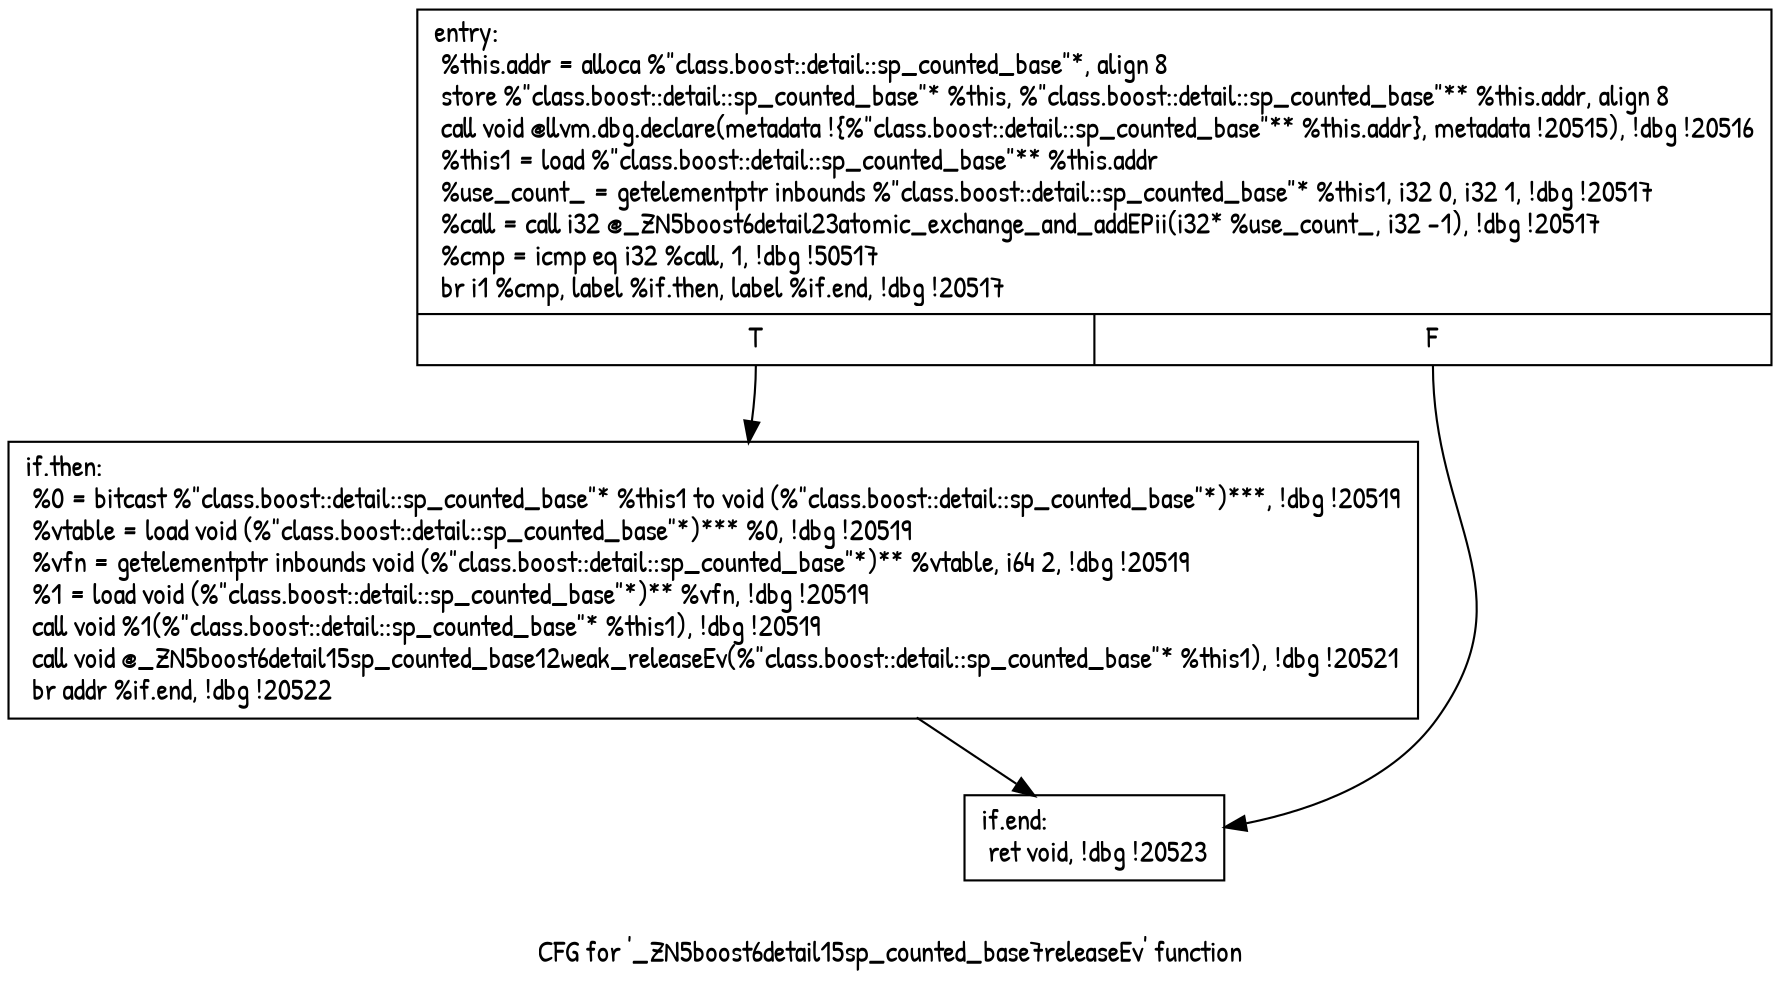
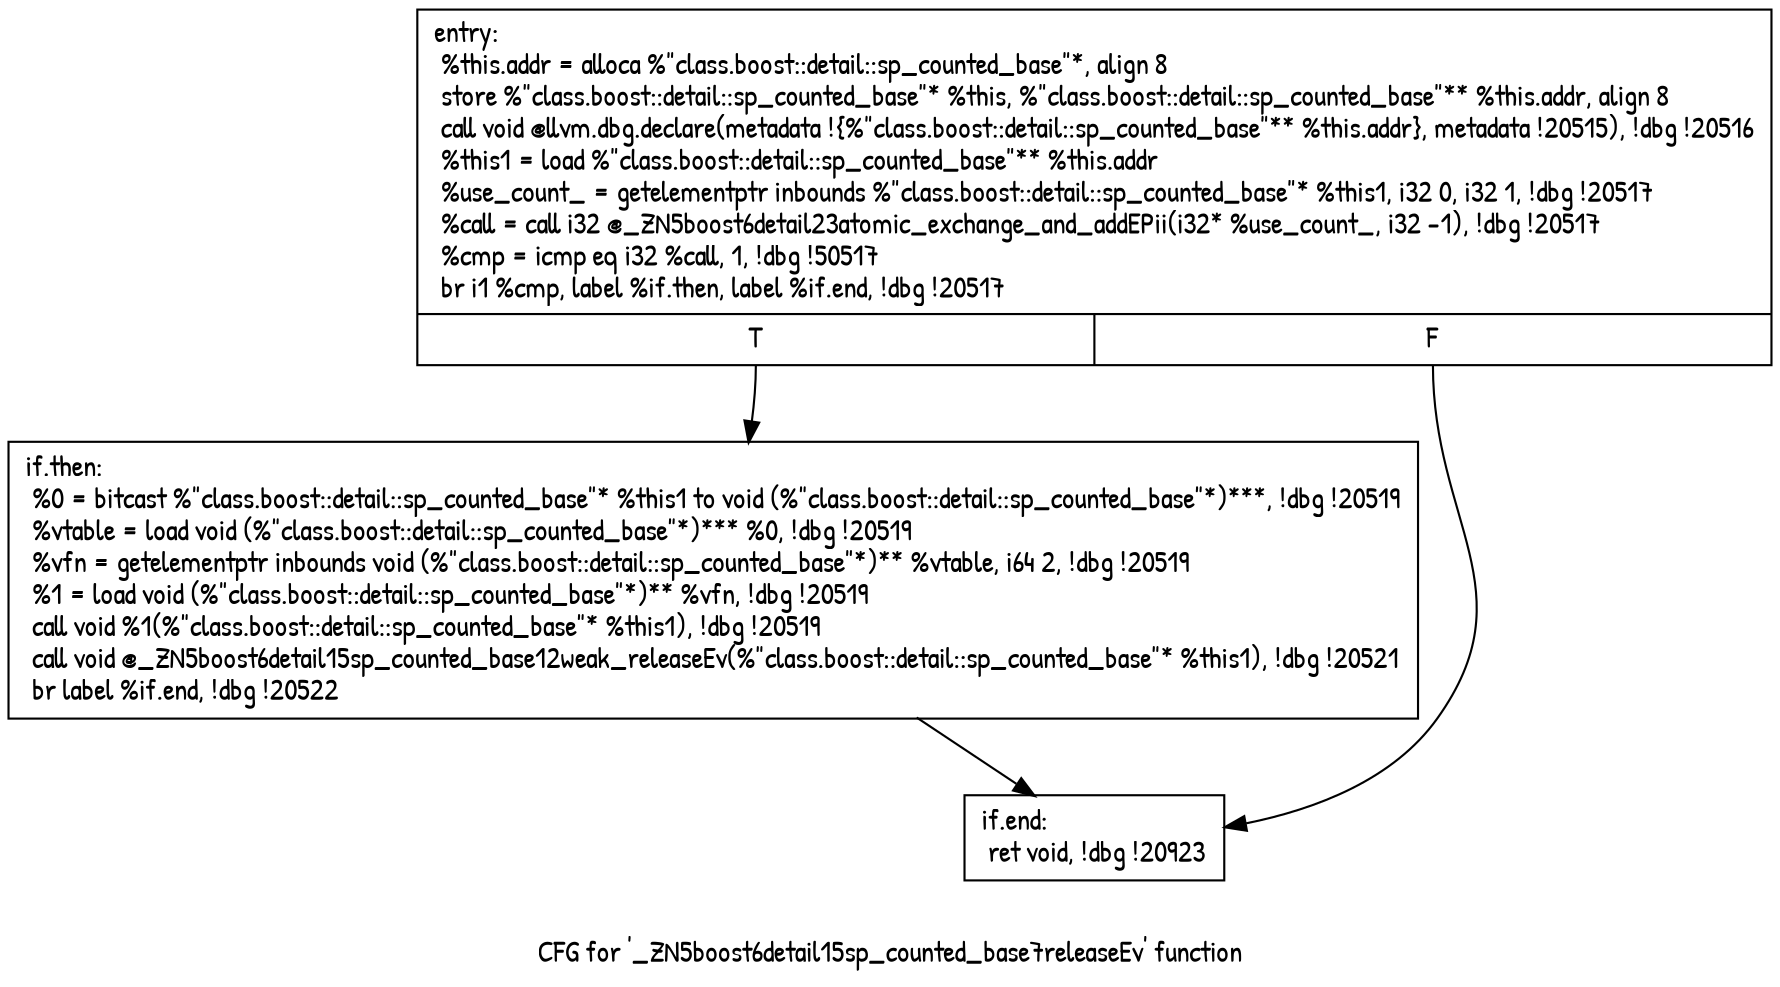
(180, 691) -> (183, 691)
(1094, 853) -> (1094, 853)
